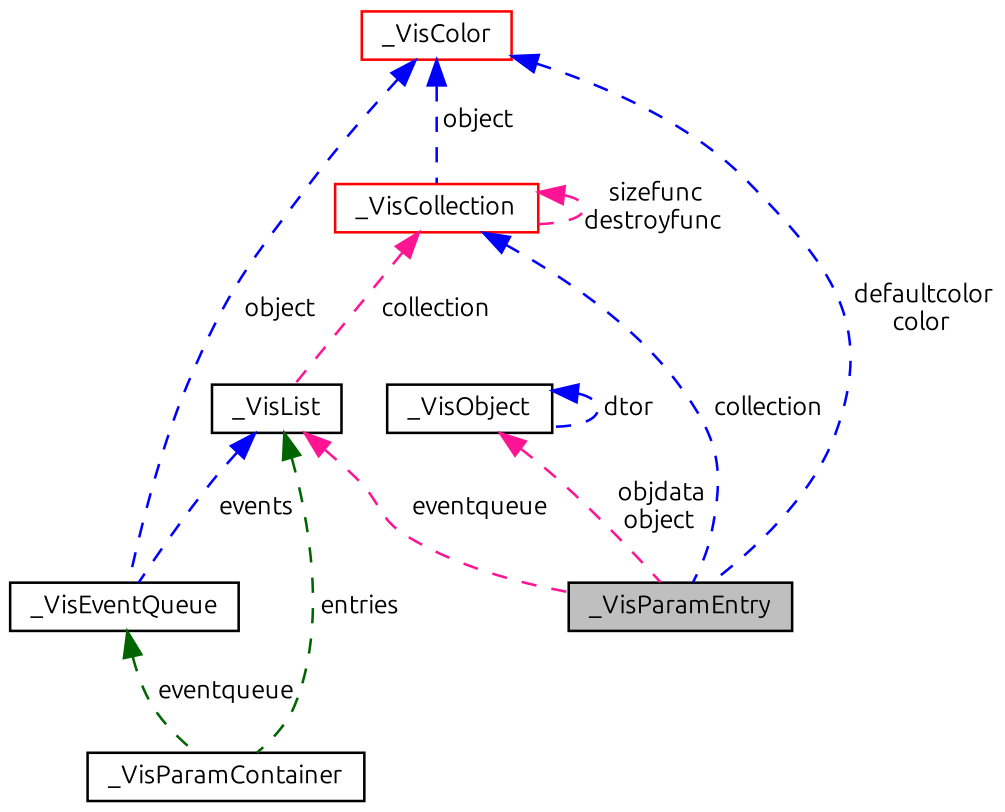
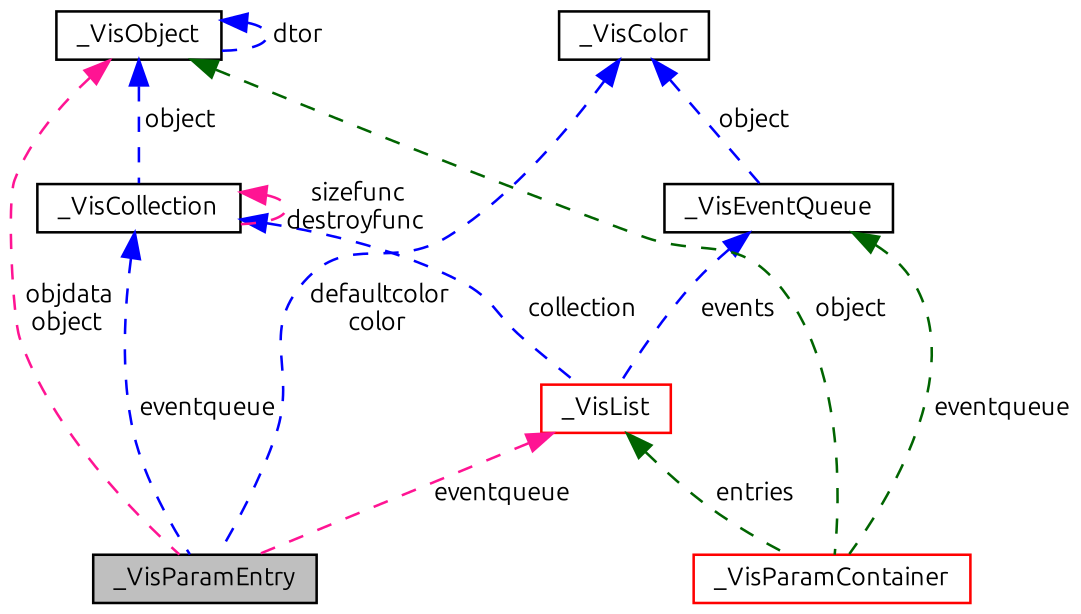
(437, 36) -> (634, 36)
(437, 135) -> (139, 135)
(437, 208) -> (139, 208)
none -> (630, 232)
(349, 318) -> (440, 271)
(277, 409) -> (606, 409)
(767, 409) -> (205, 409)
(186, 516) -> (669, 312)
(226, 777) -> (832, 579)
